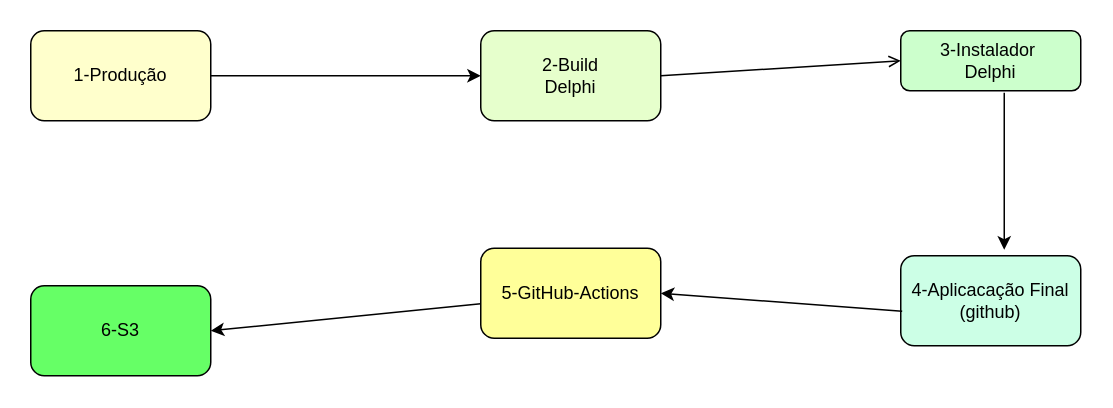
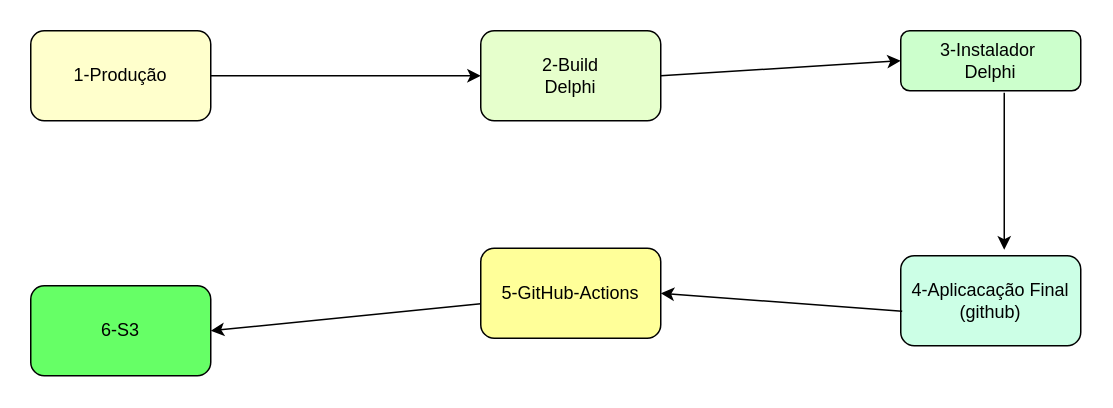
(891, 61) -> (889, 61)
